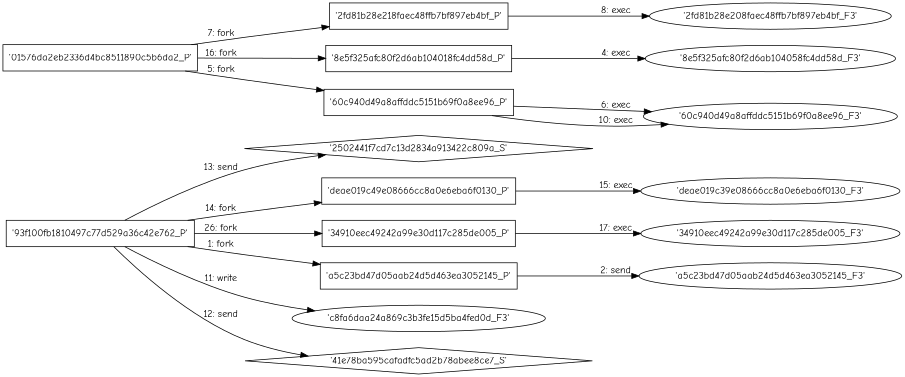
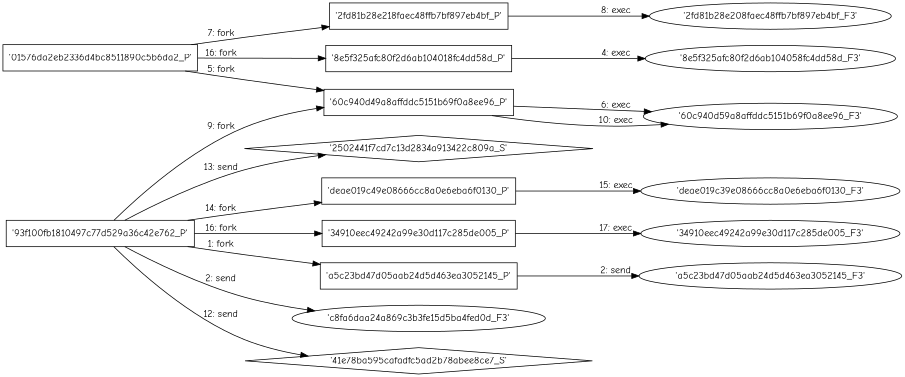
(770, 116) -> (770, 116)
none -> (206, 147)
(221, 228) -> (221, 228)
(221, 279) -> (221, 279)
